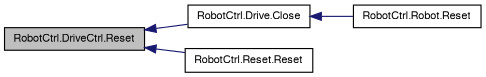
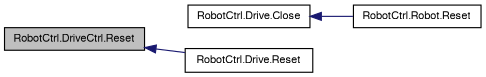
(172, 26) -> none
(249, 60) -> (249, 60)
